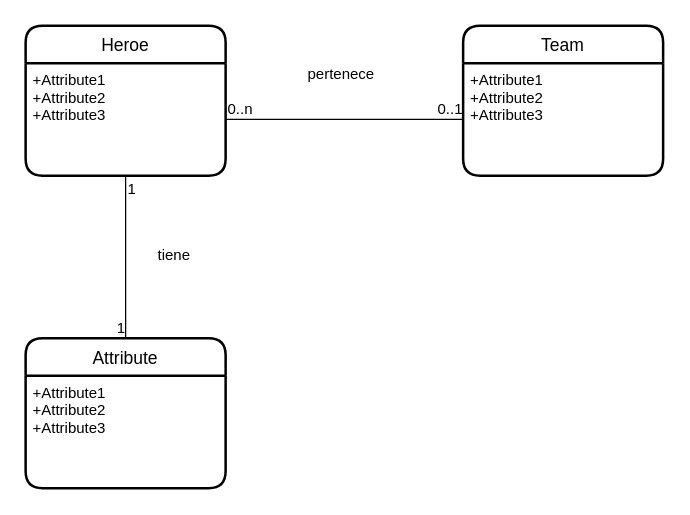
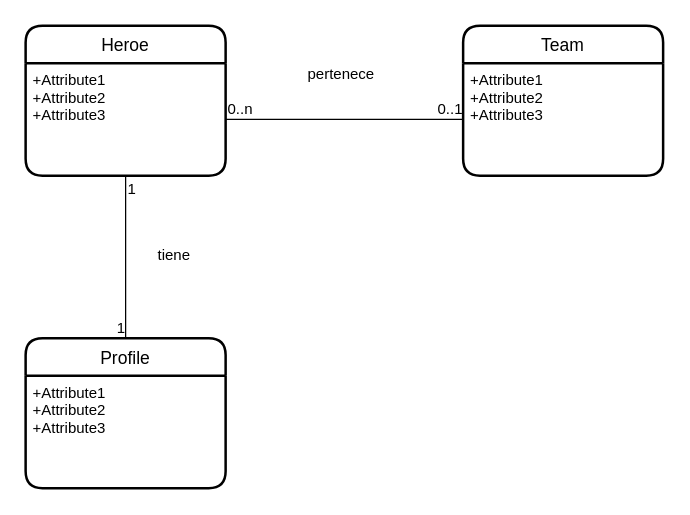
(125, 358) -> (125, 358)
